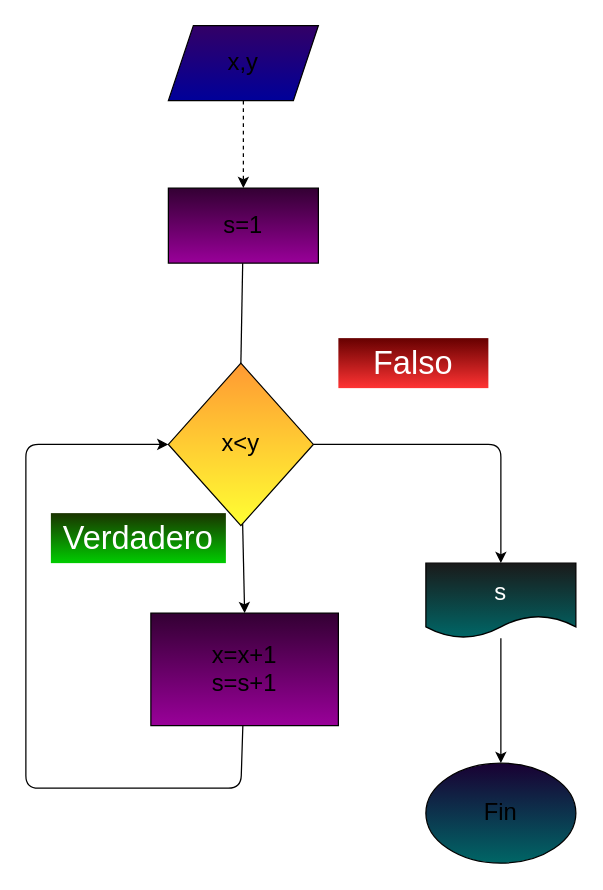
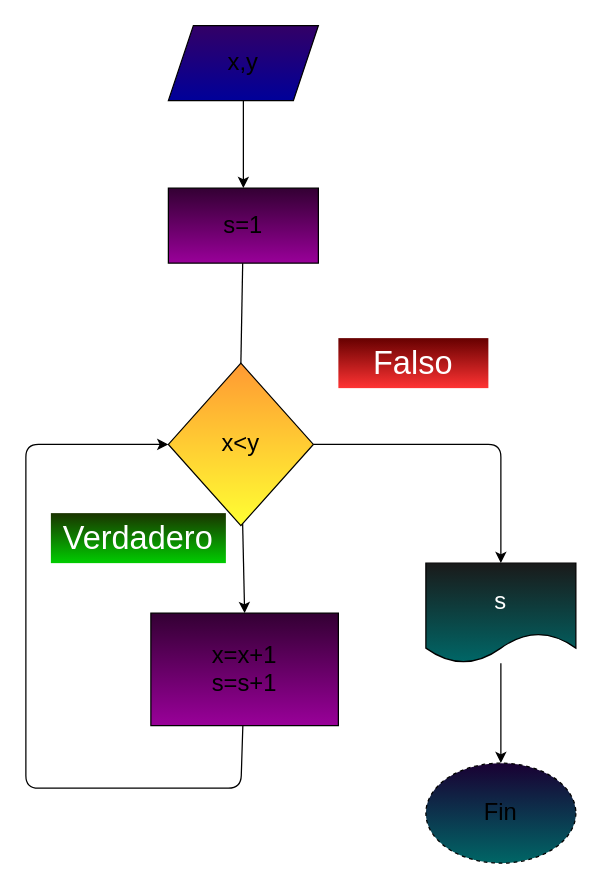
(243, 140) -> (243, 140)
(501, 601) -> (501, 613)
(501, 813) -> (501, 813)
